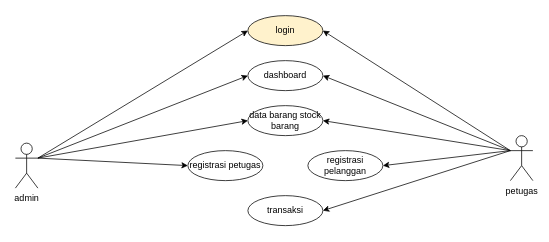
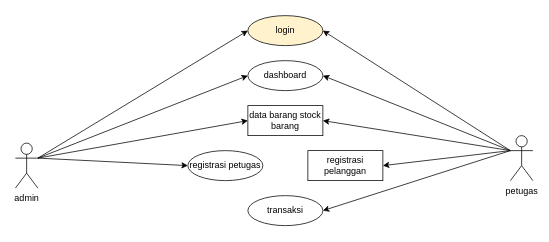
(285, 120) -> (285, 120)
(345, 165) -> (345, 165)
